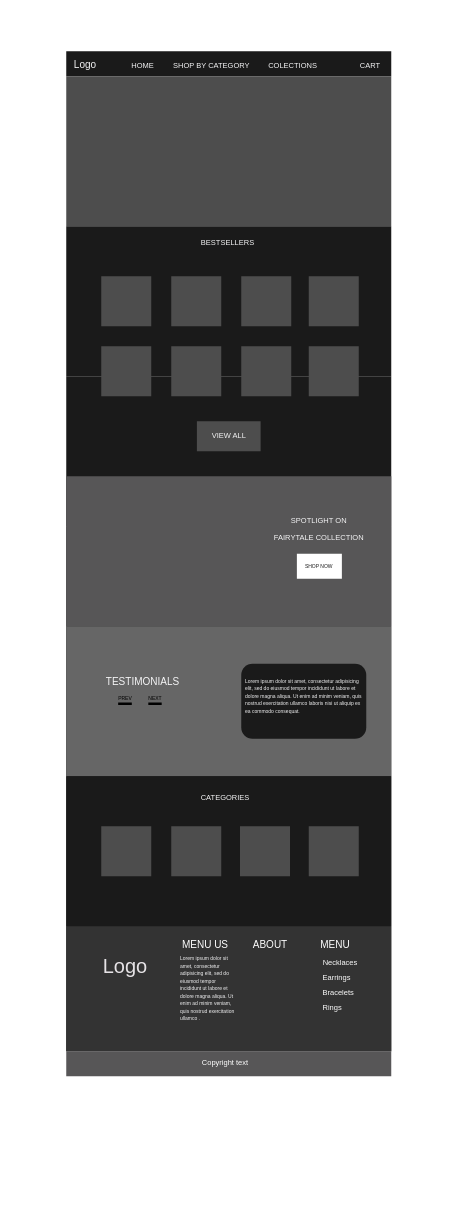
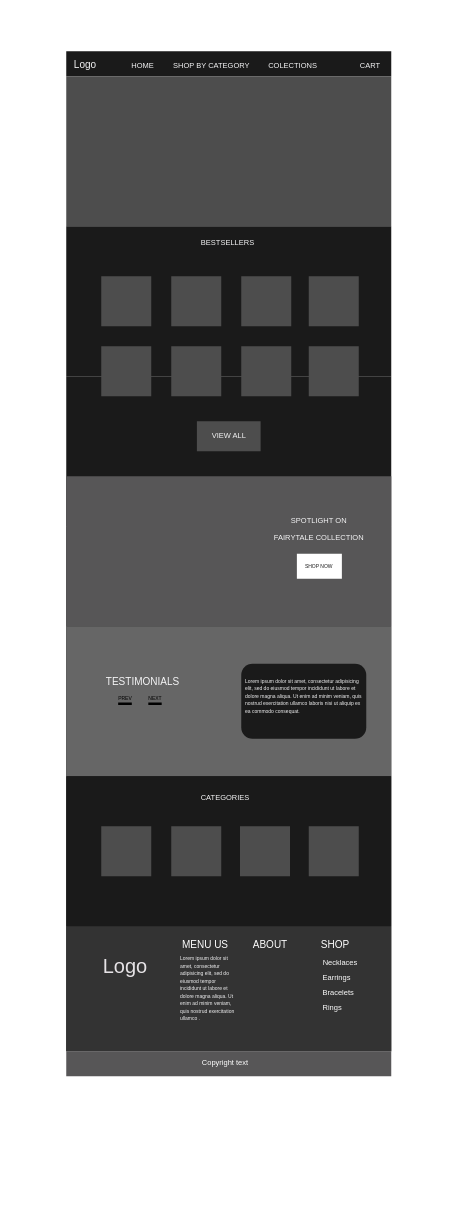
(336, 939) -> (336, 939)
